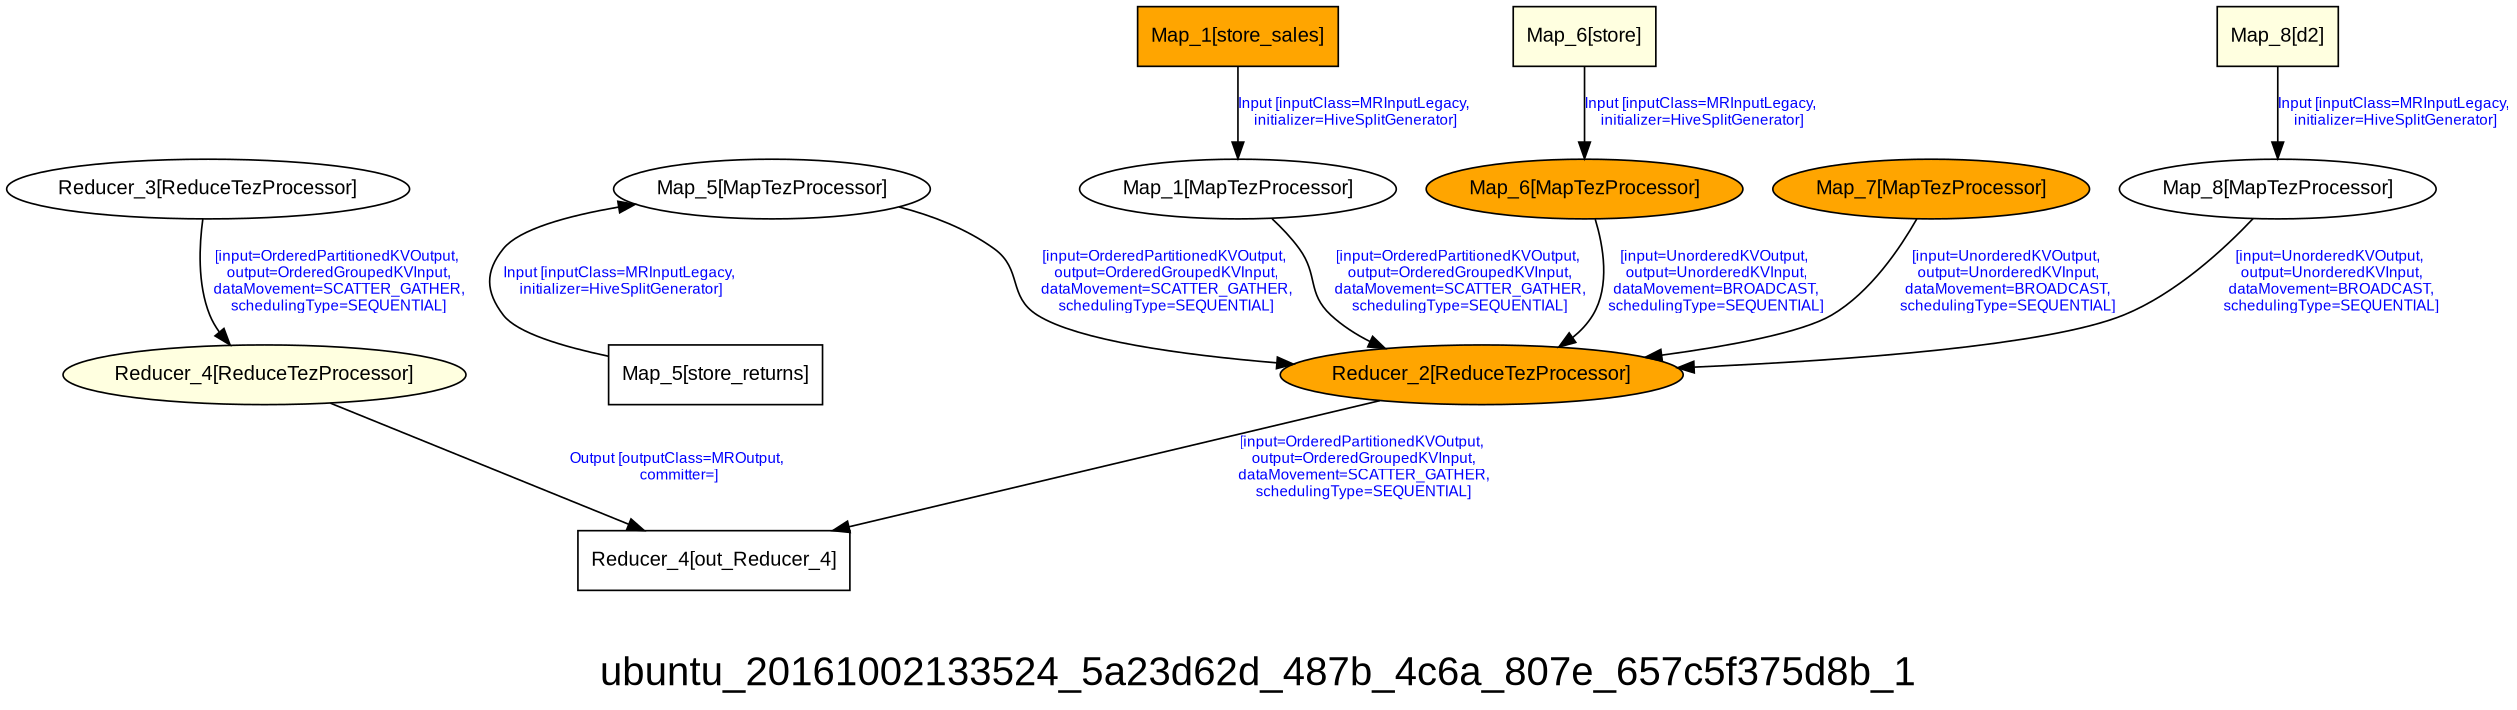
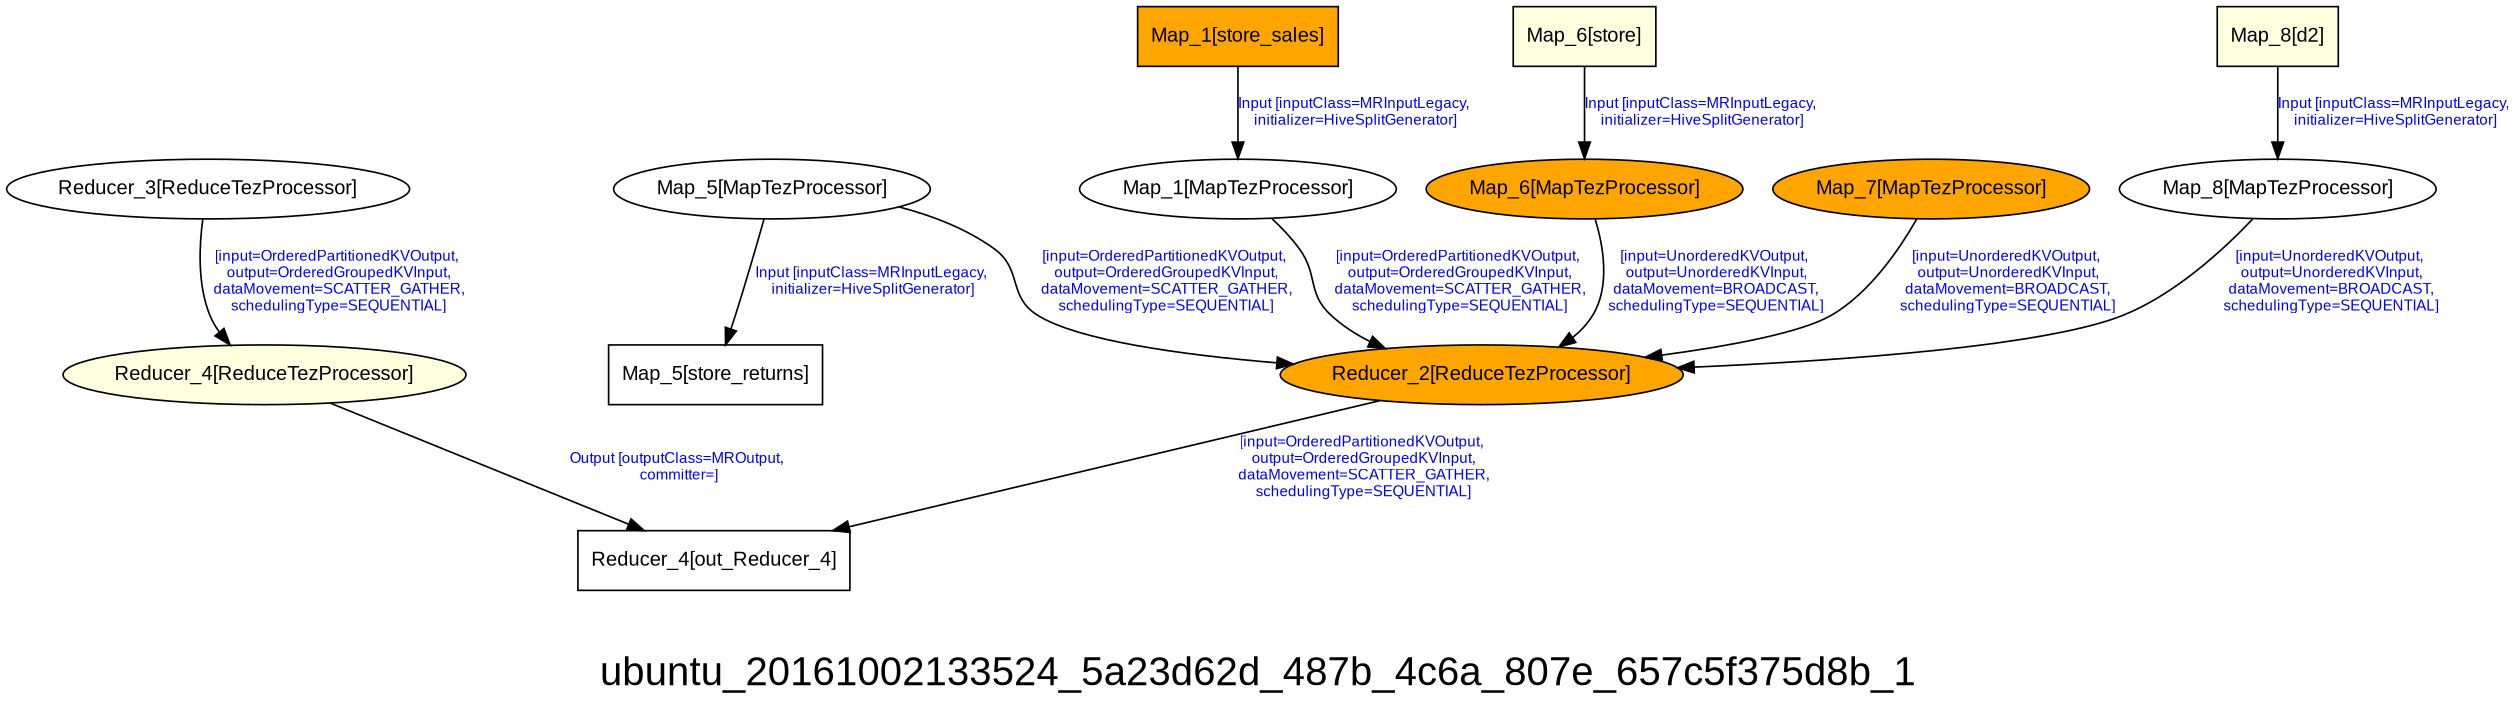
(490, 277) -> (748, 274)
